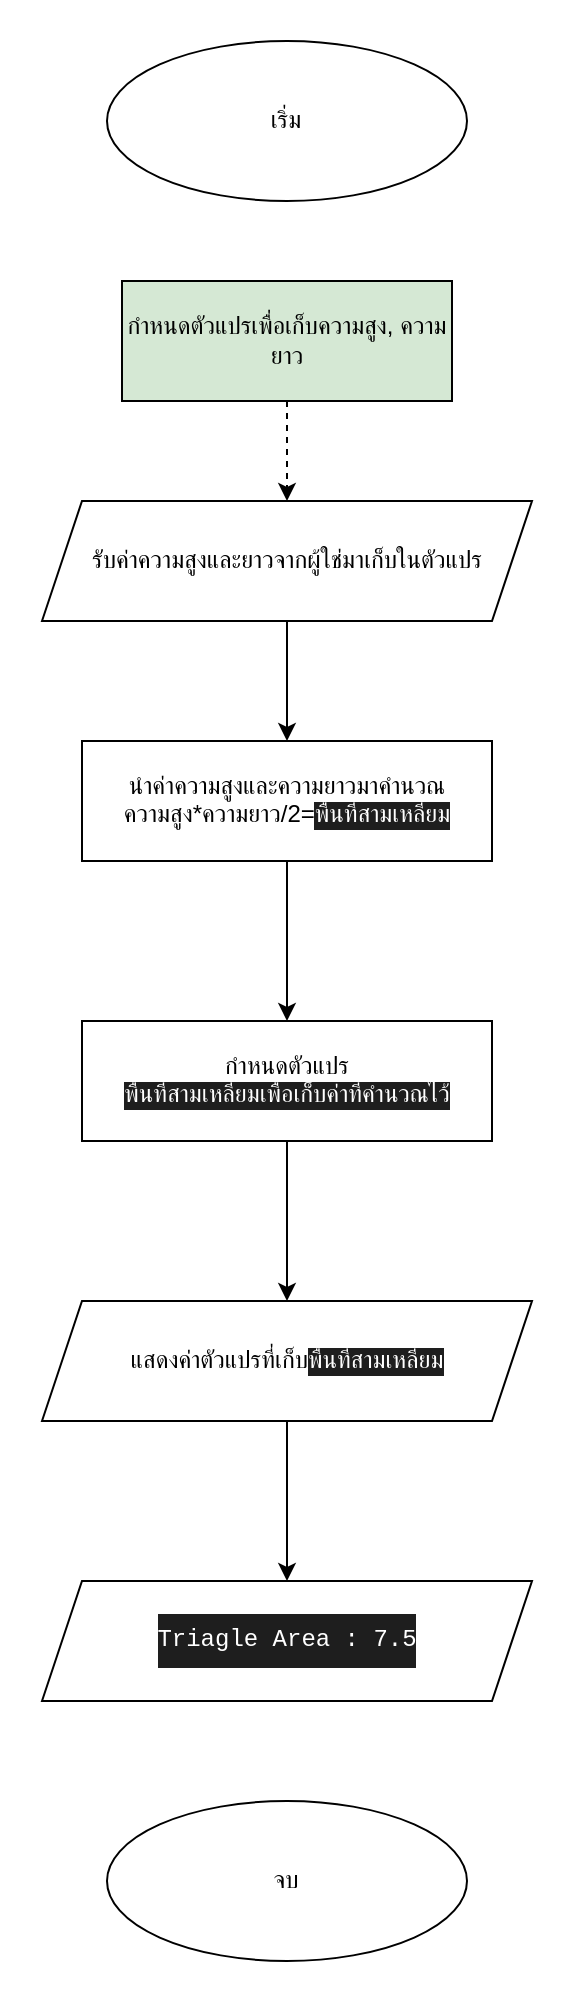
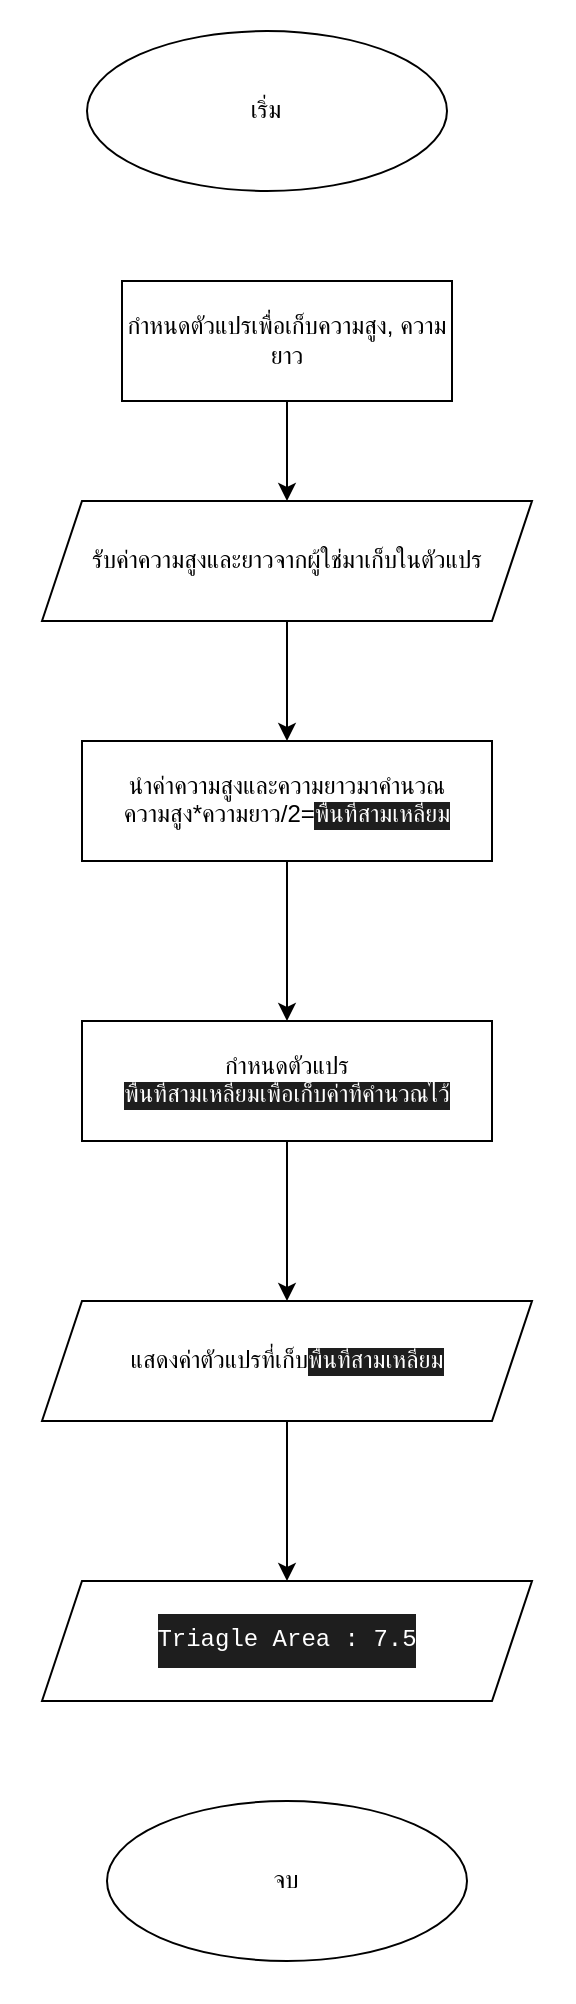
(287, 121) -> (267, 111)
(287, 341) -> (287, 341)
(287, 445) -> (287, 445)
